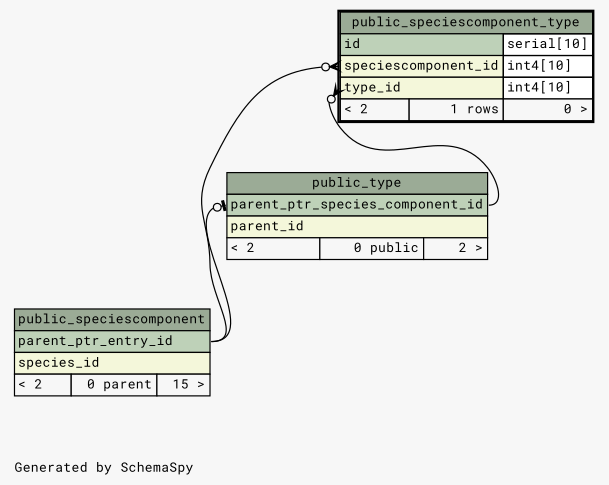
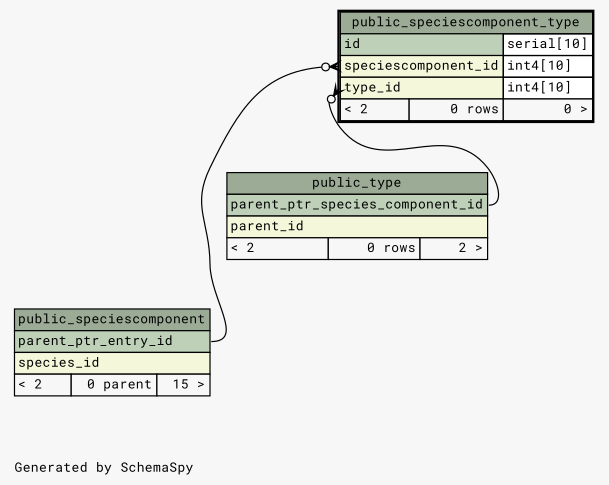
(475, 109) -> (475, 109)
(387, 248) -> (392, 248)
(221, 279) -> none
